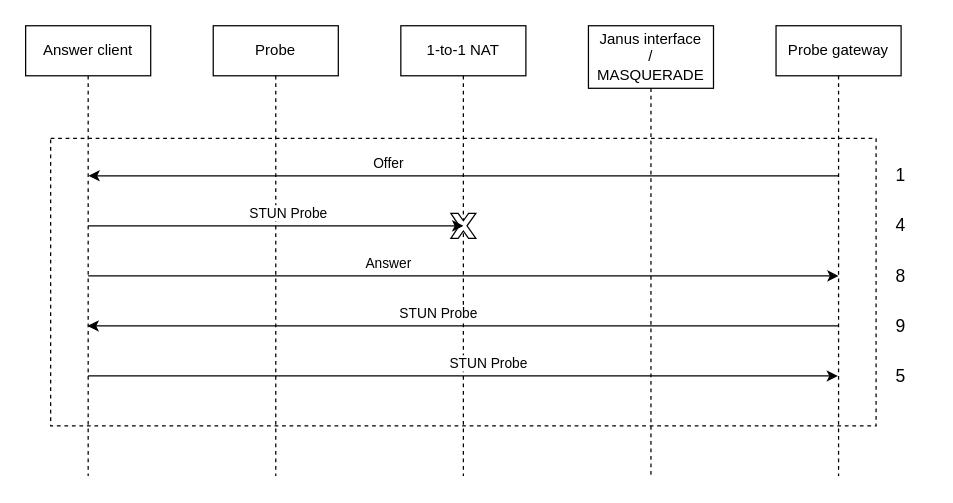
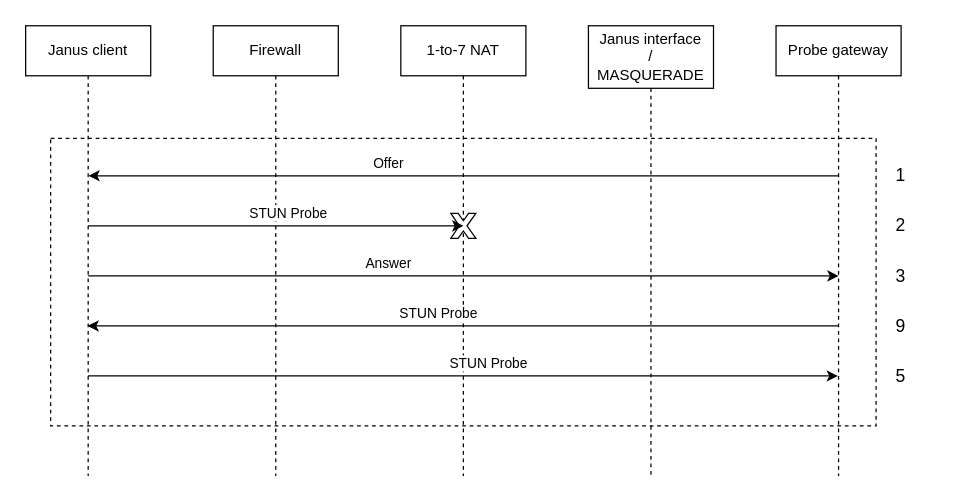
(88, 51) -> (88, 51)
(276, 51) -> (276, 51)
(463, 51) -> (463, 51)
(901, 226) -> (901, 226)
(901, 276) -> (901, 276)
